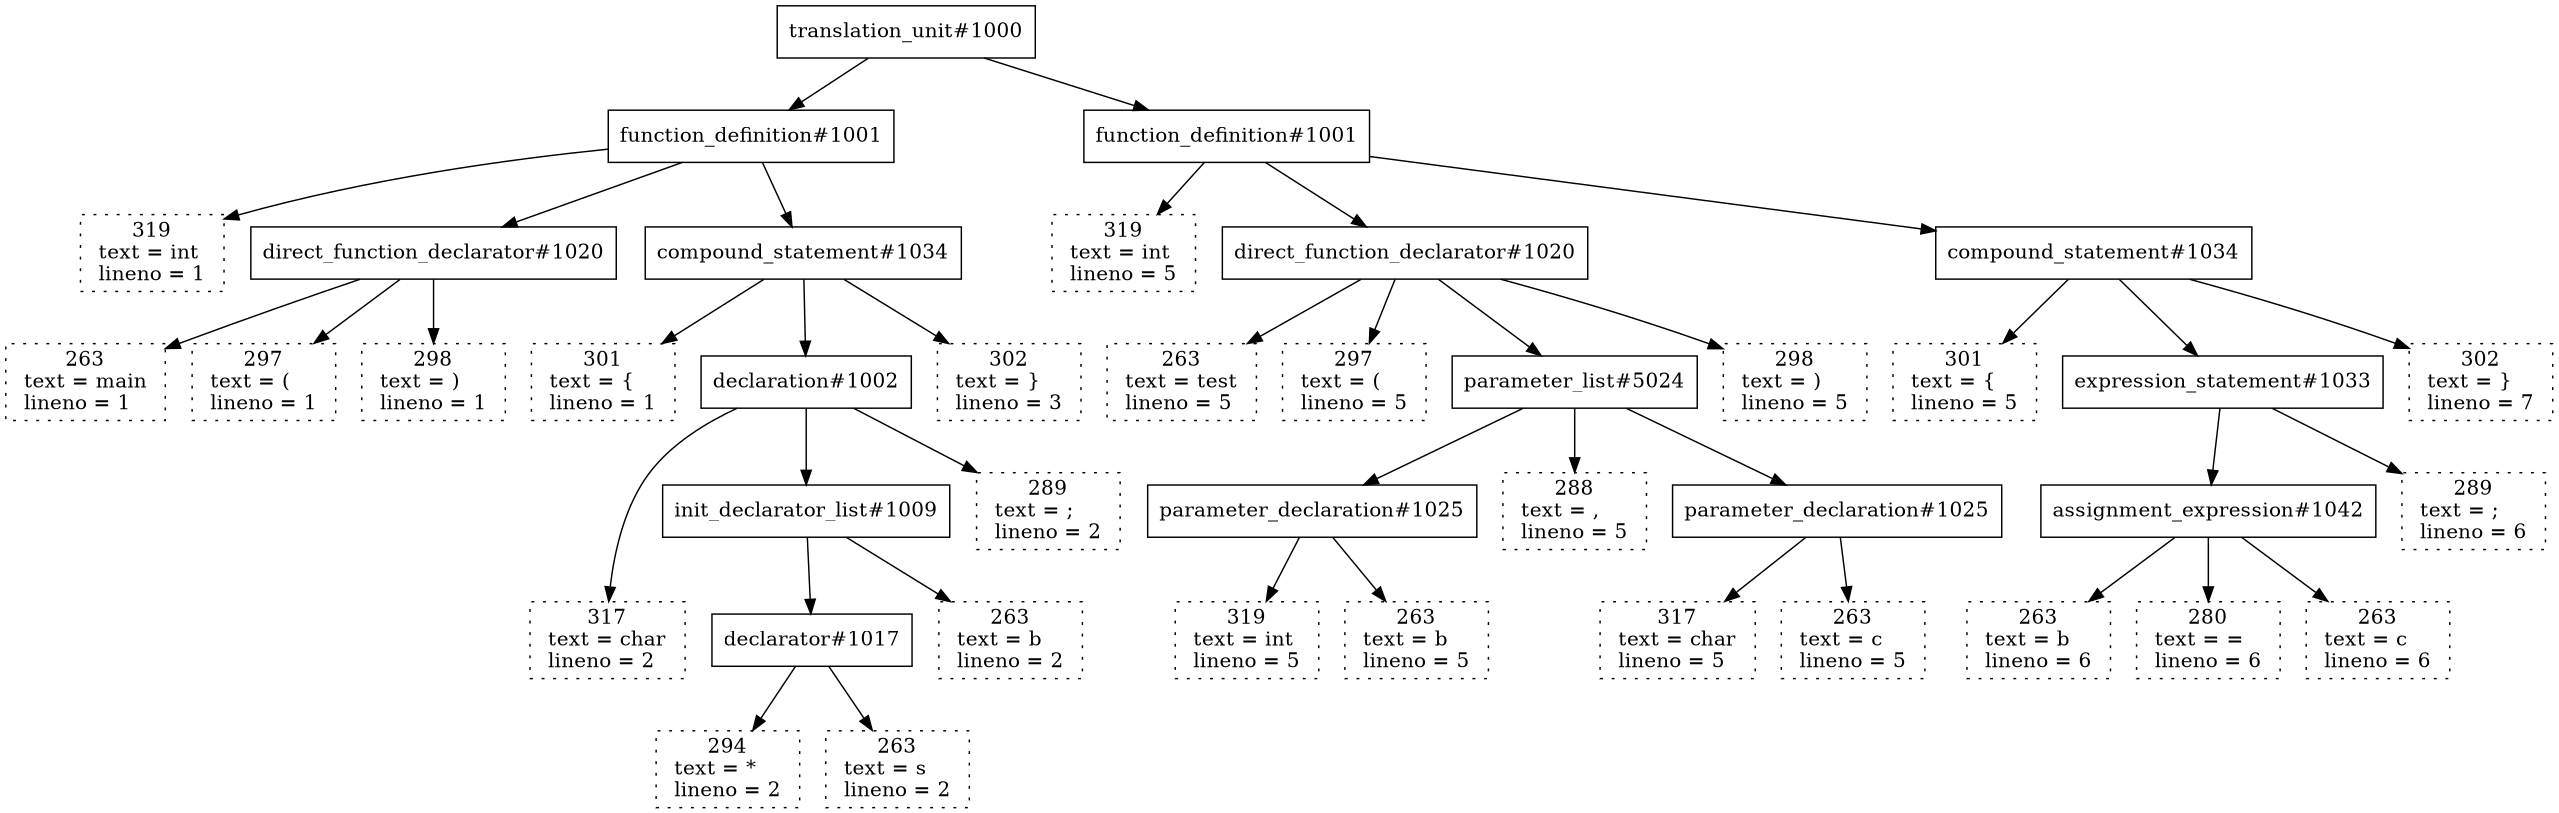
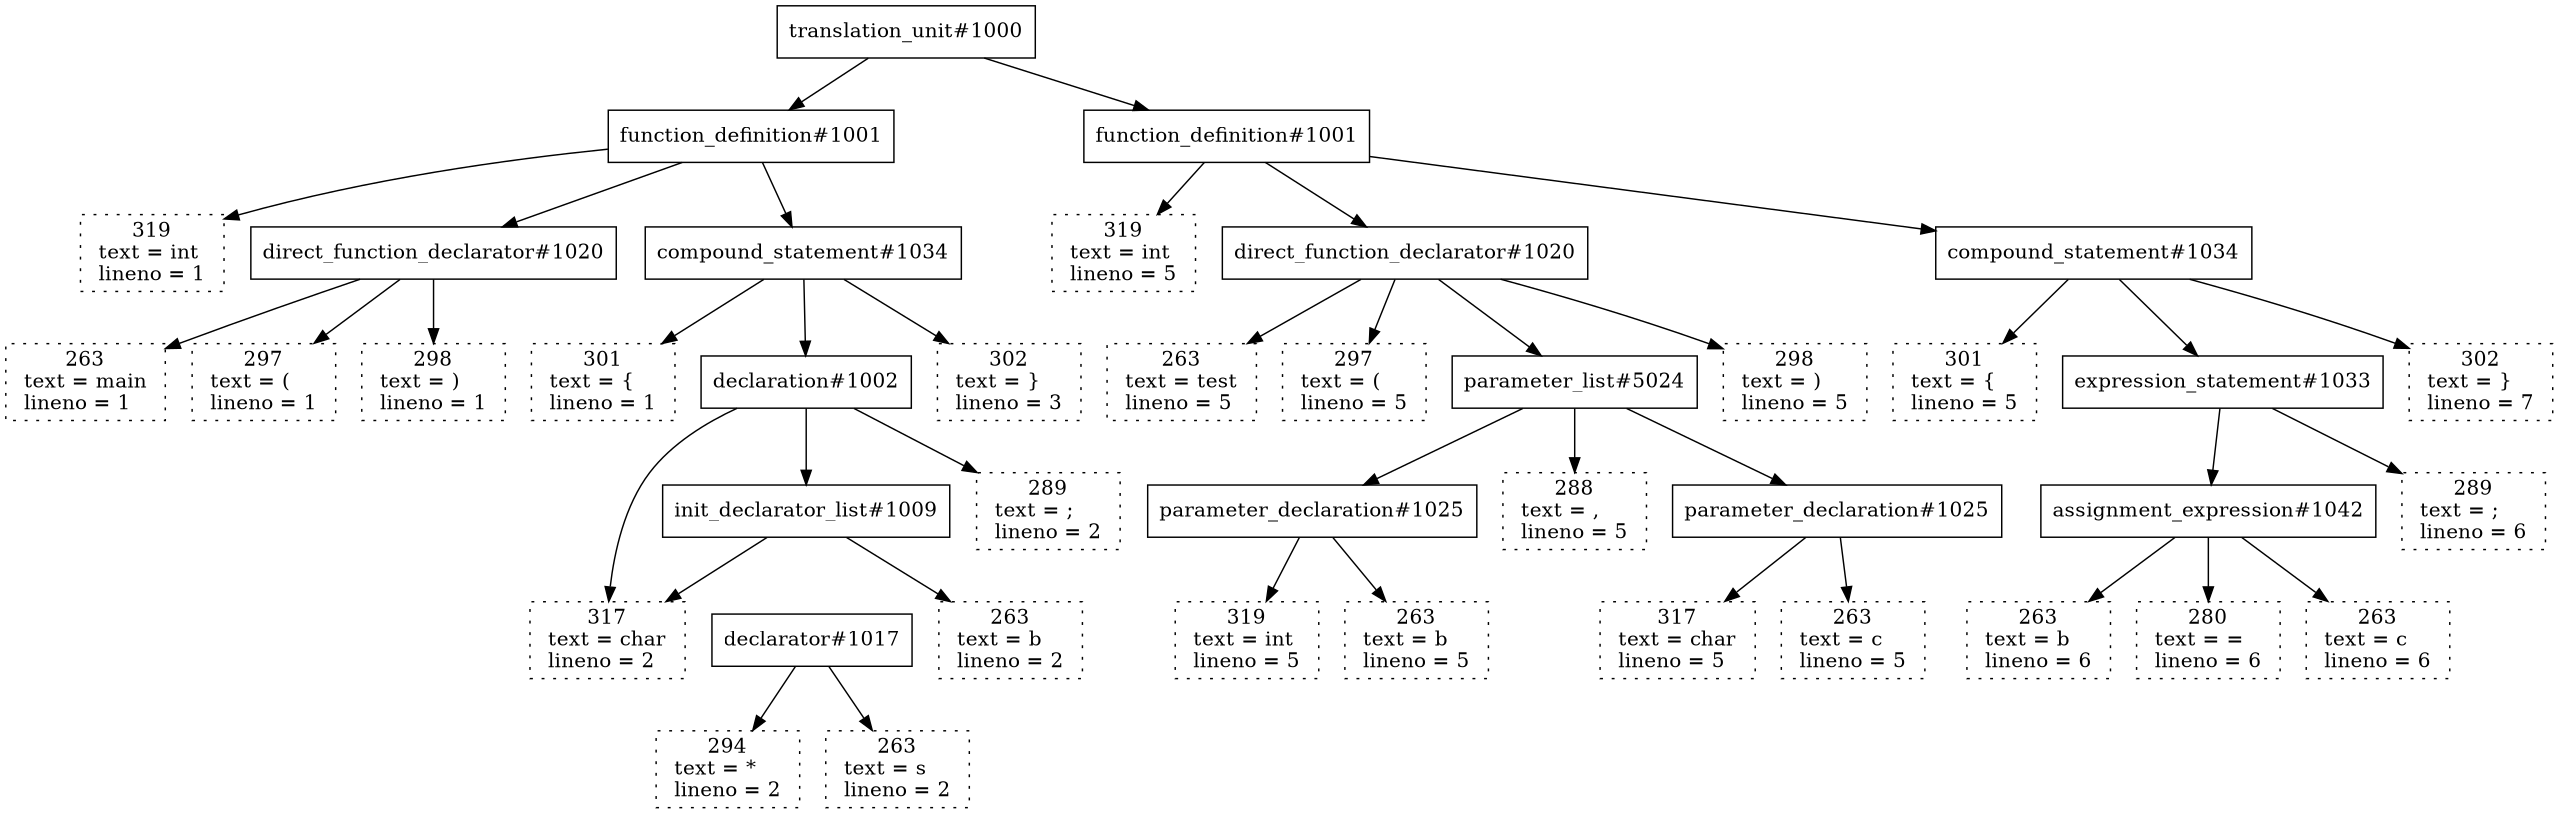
(809, 568) -> (723, 566)
